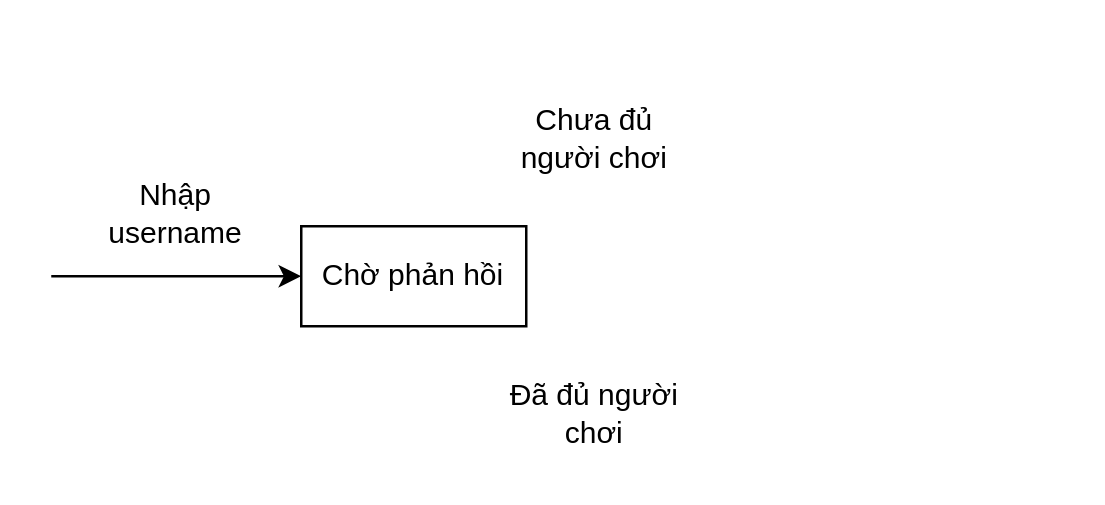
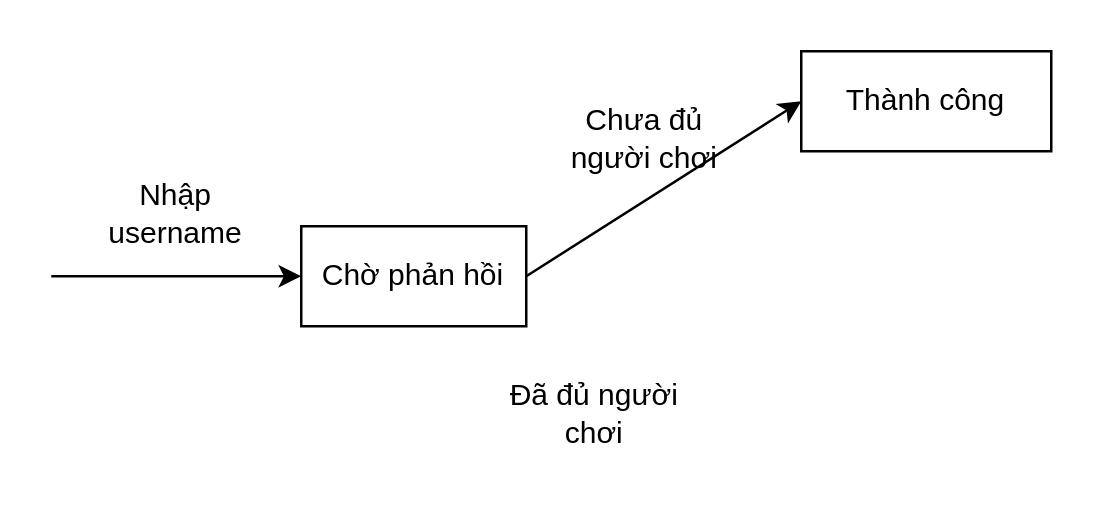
none -> (926, 101)
(595, 139) -> (645, 139)
none -> (657, 193)
